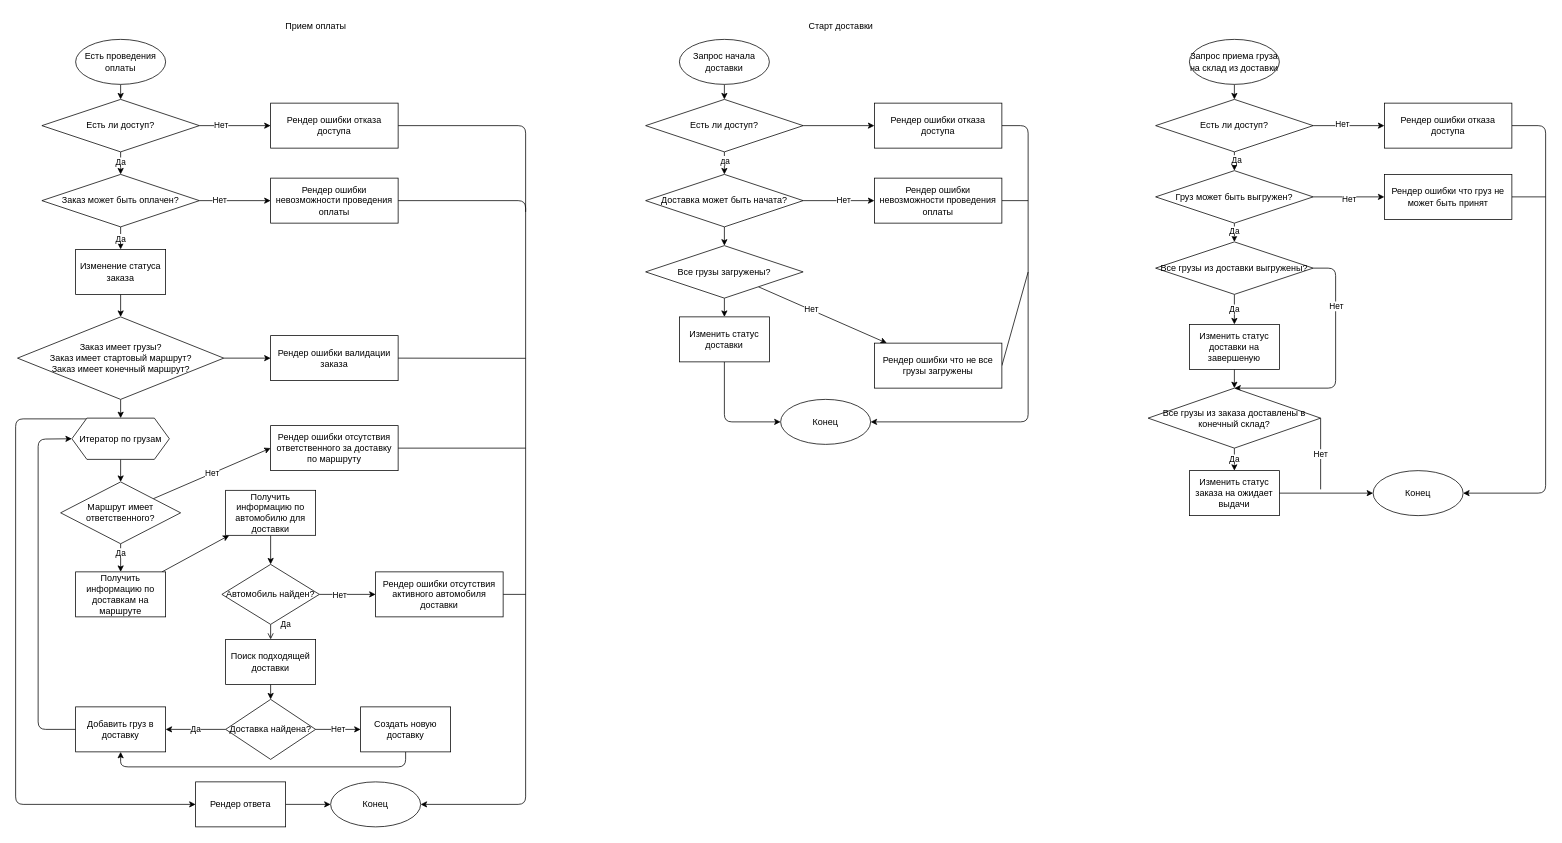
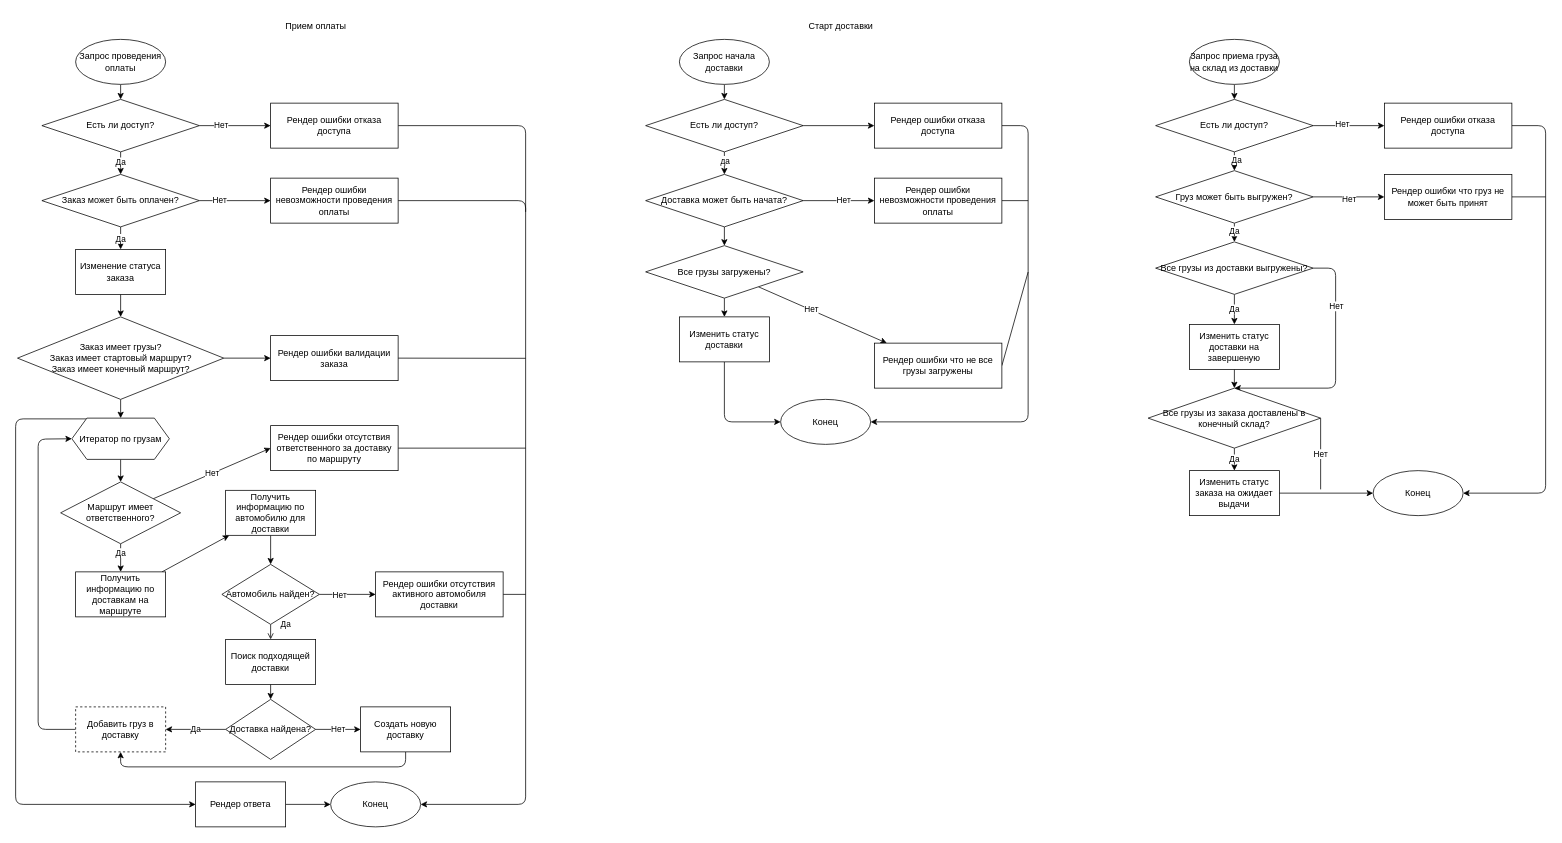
(120, 62) -> (120, 62)
(120, 729) -> (120, 729)
